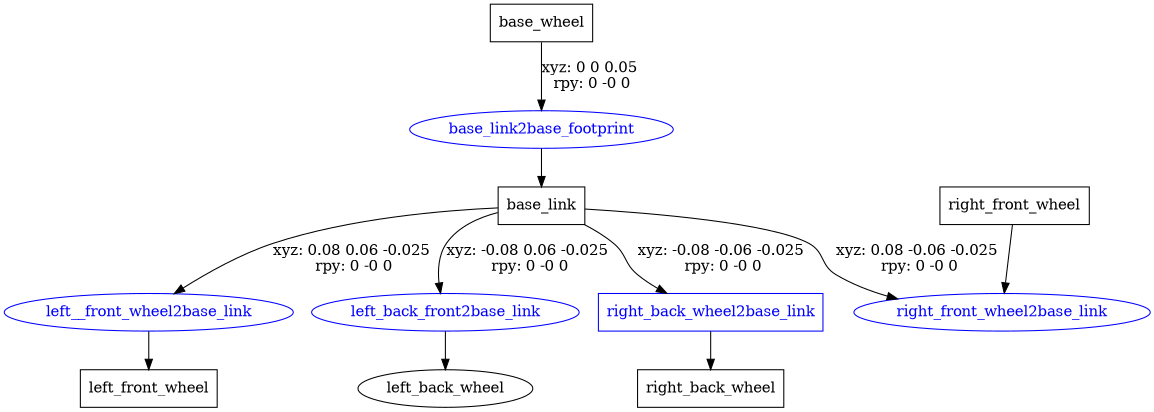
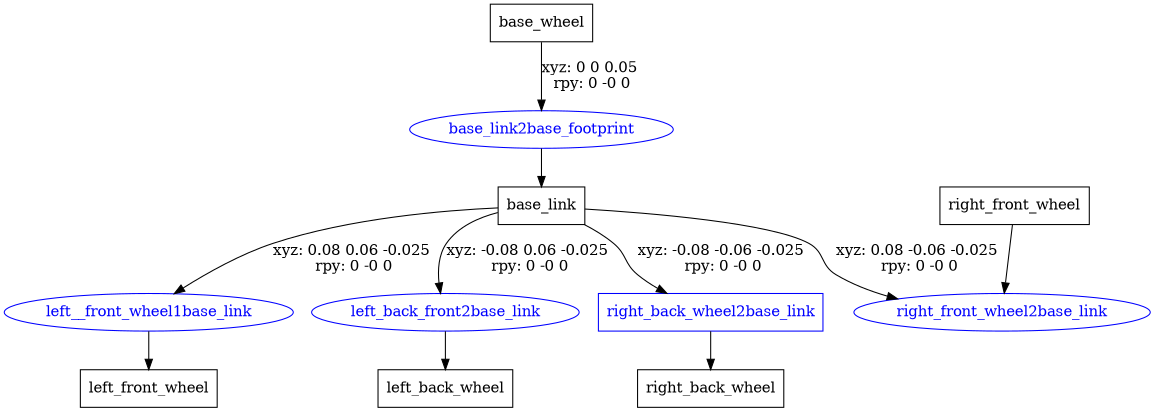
(149, 312) -> (149, 312)
(445, 389) -> (445, 389)
